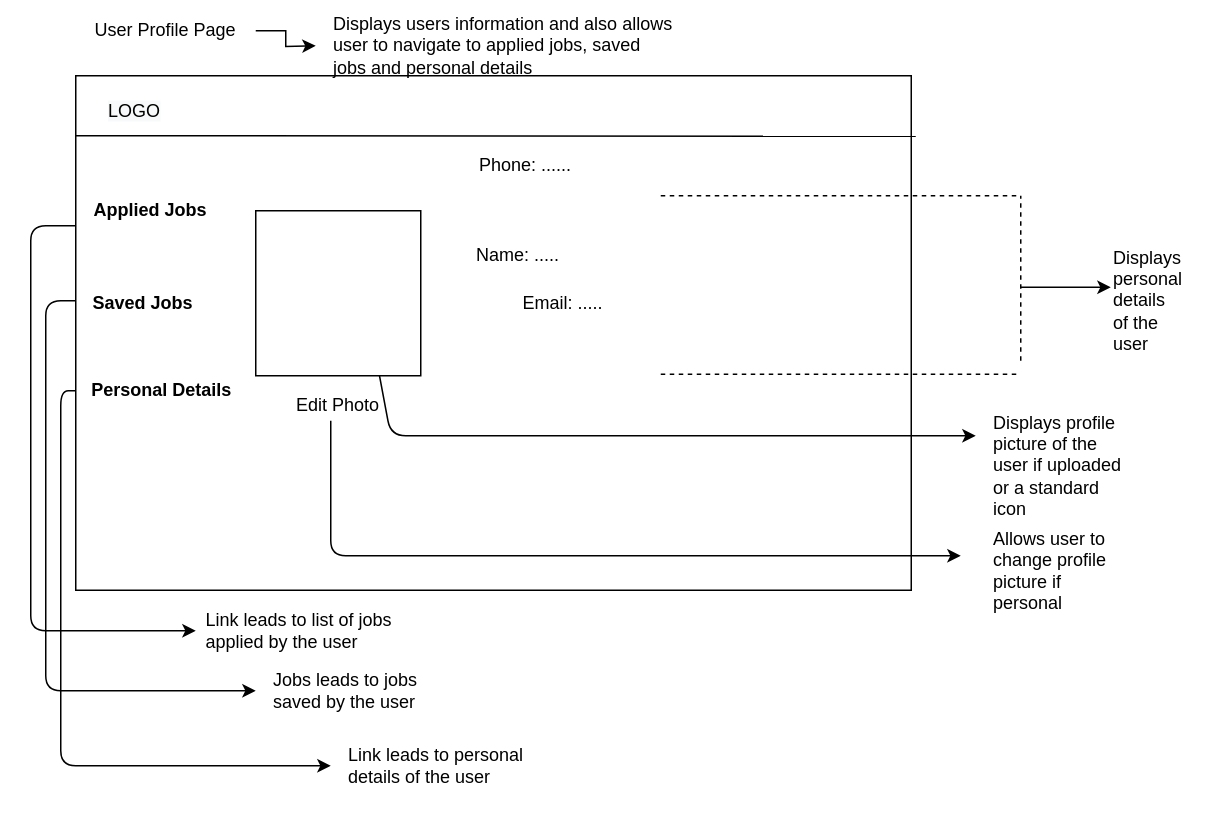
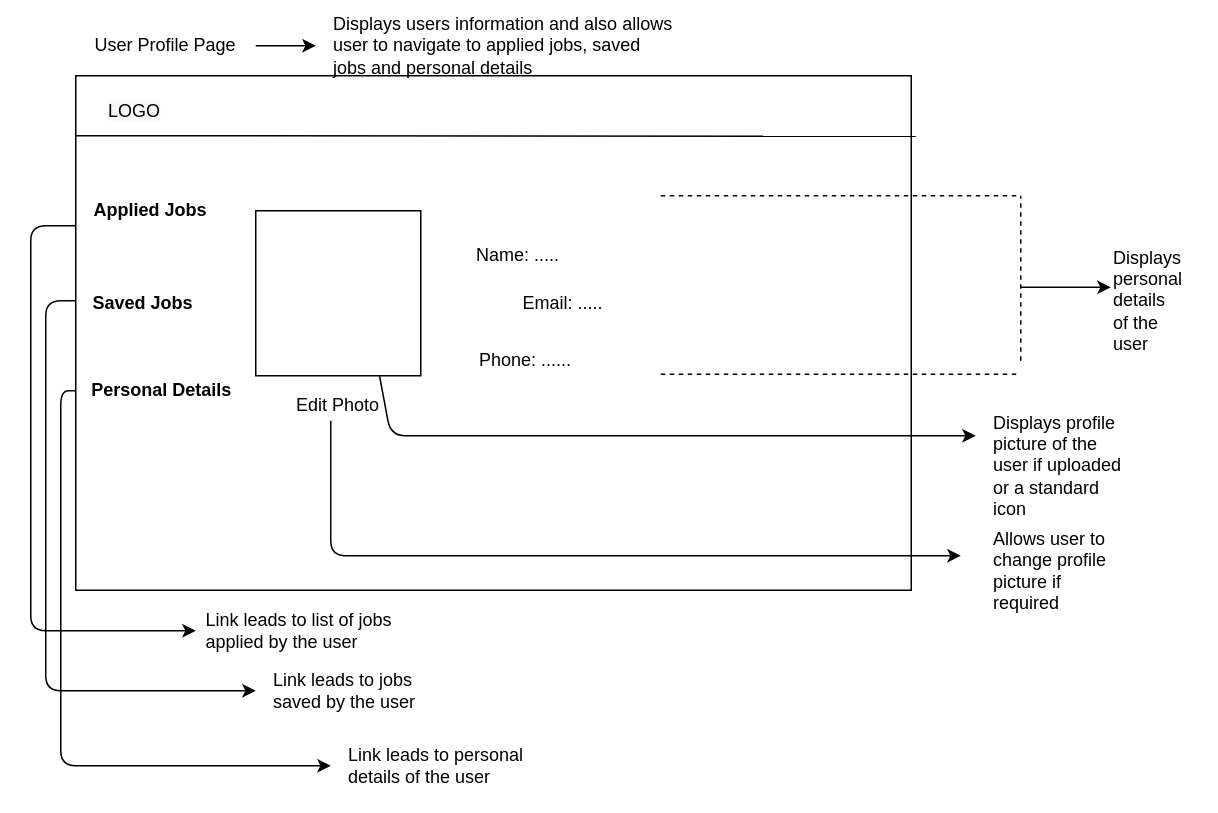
(166, 31) -> (166, 46)
(525, 166) -> (525, 361)
(1060, 571) -> (1060, 571)
(355, 691) -> (355, 691)
